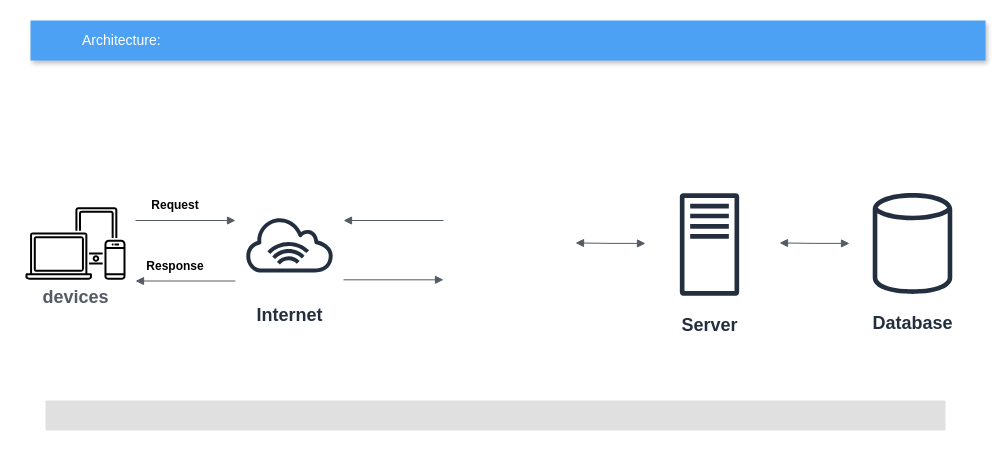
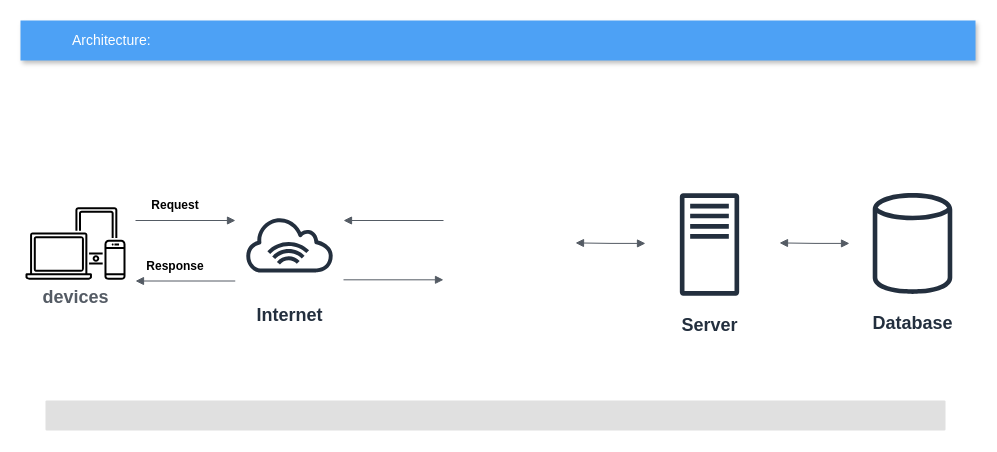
(508, 41) -> (498, 41)
